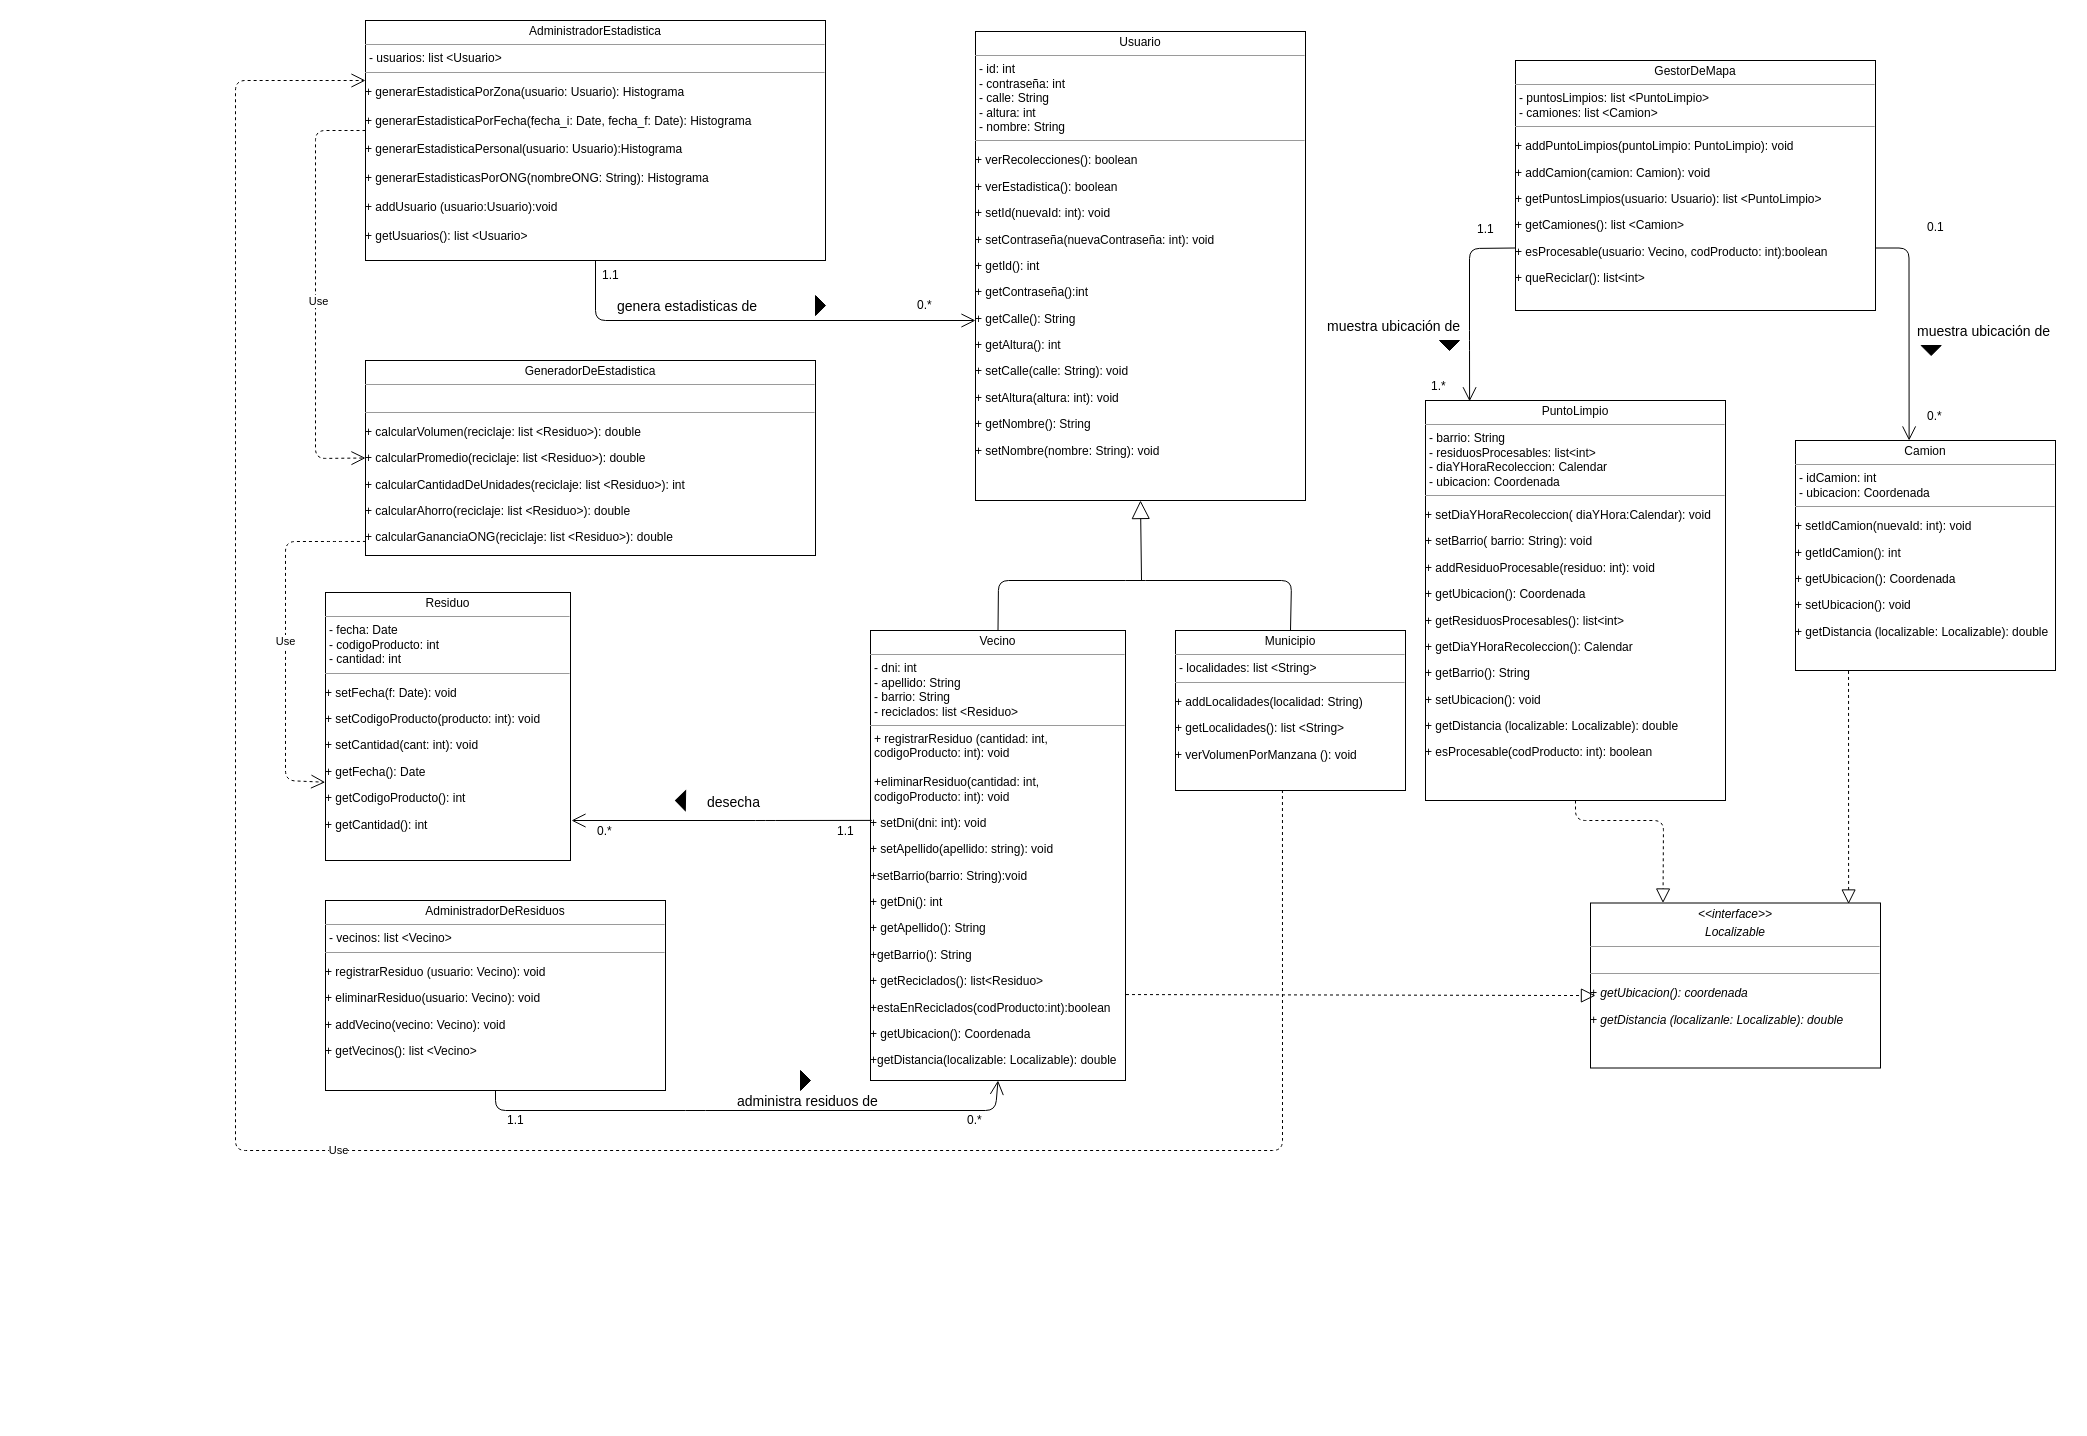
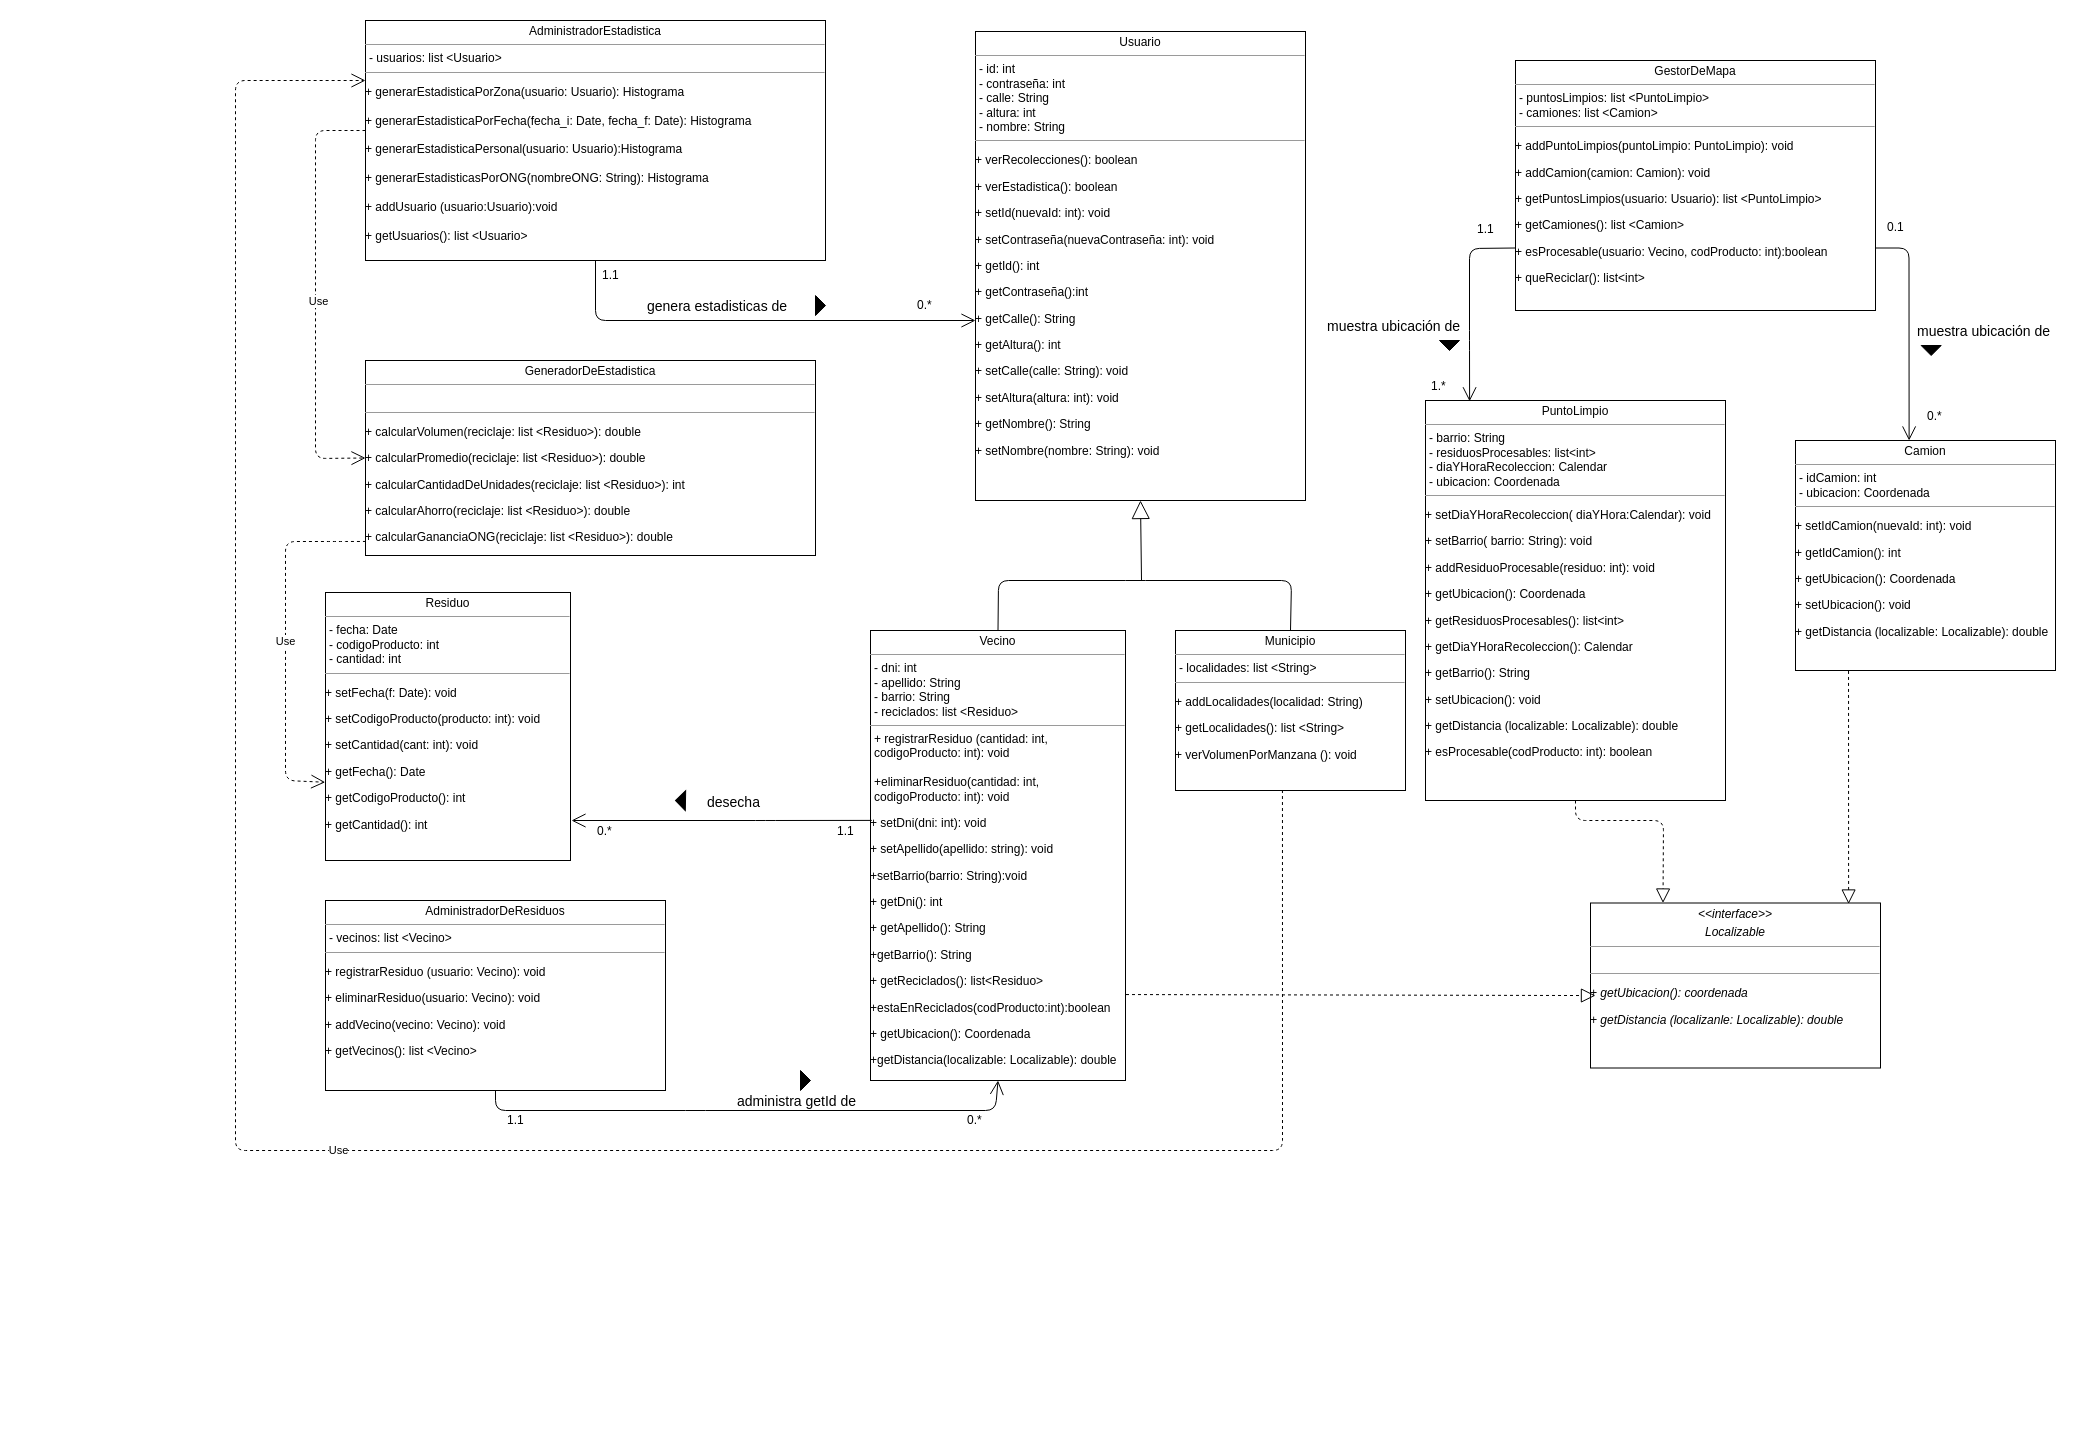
(1941, 228) -> (1901, 228)
(696, 306) -> (726, 306)
(804, 1101) -> (795, 1101)
